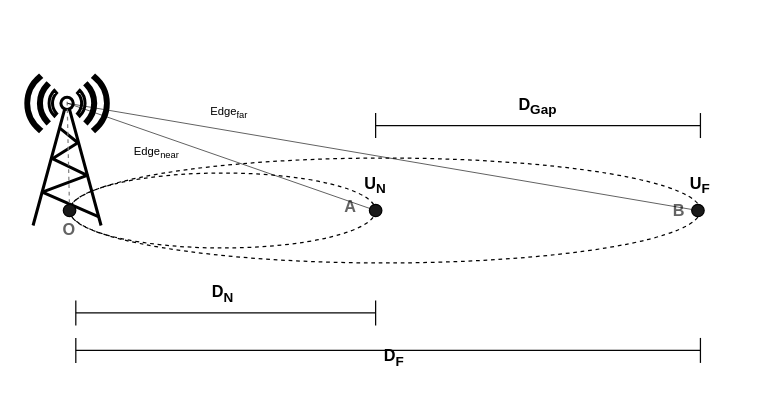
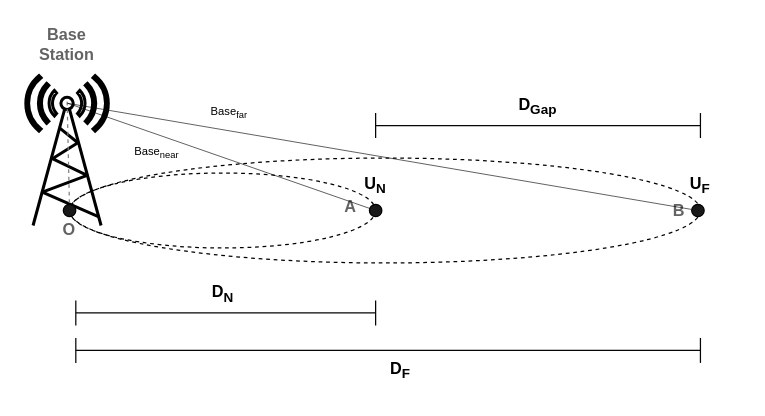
none -> (67, 44)
(229, 111) -> (229, 111)
(157, 151) -> (157, 151)
(394, 358) -> (401, 371)
